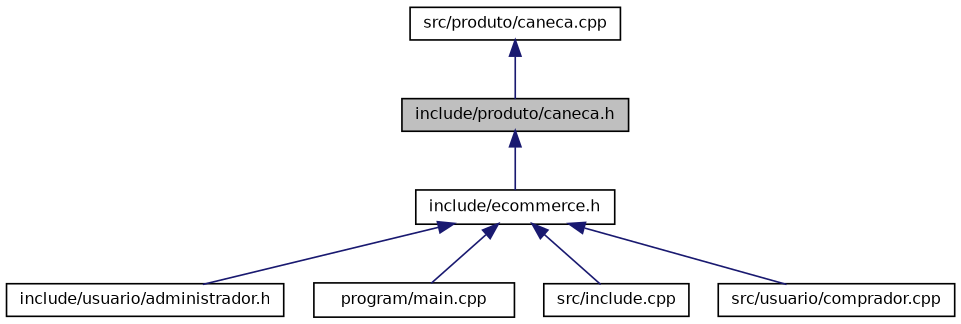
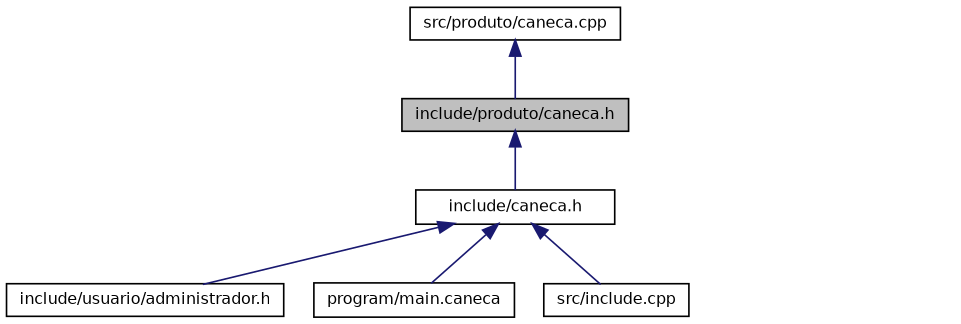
(515, 207) -> (515, 207)
(414, 300) -> (414, 300)
(836, 300) -> none
